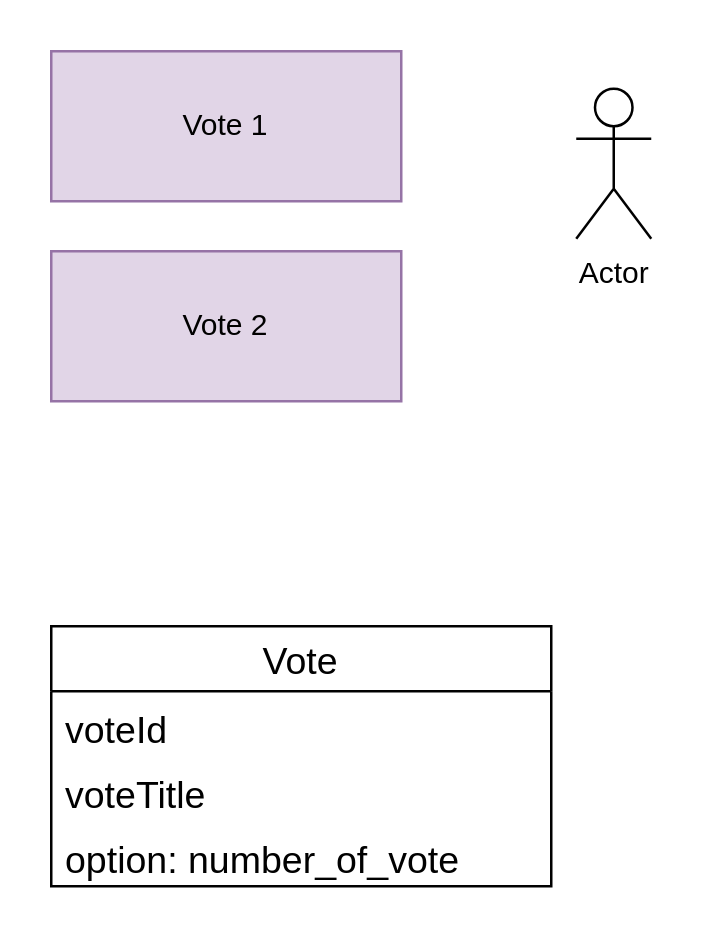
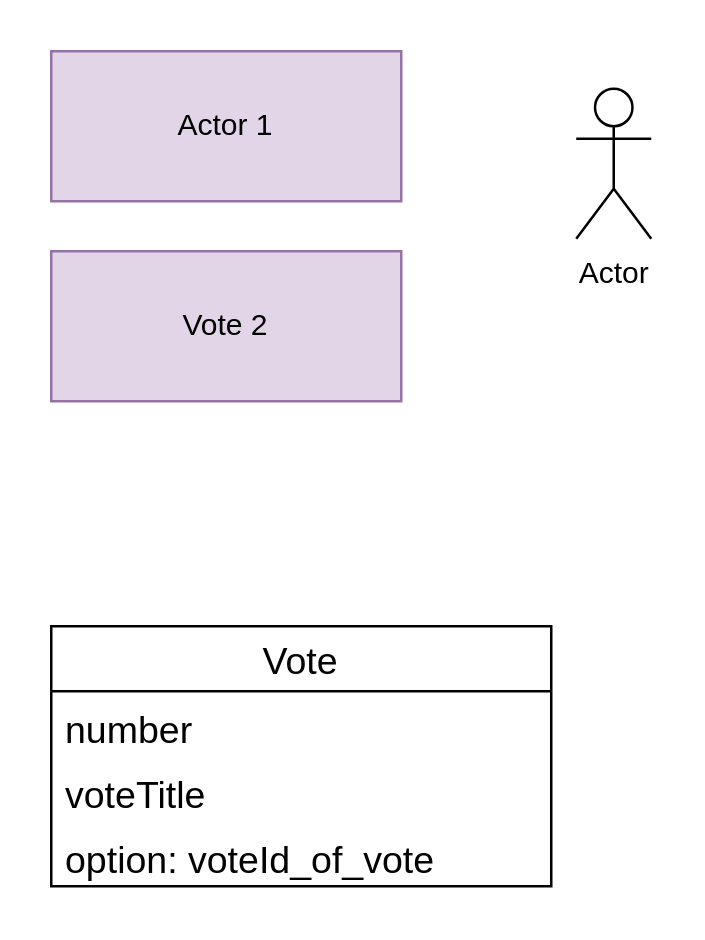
(226, 126) -> (226, 126)
(128, 730) -> (128, 730)
(281, 860) -> (281, 860)
